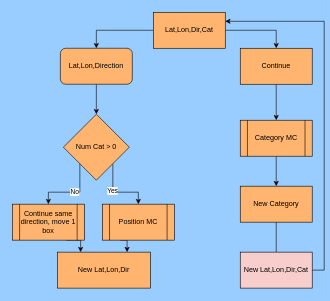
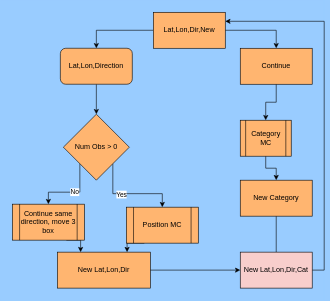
(189, 30) -> (189, 30)
(276, 138) -> (266, 138)
(96, 147) -> (96, 147)
(276, 204) -> (276, 198)
(48, 222) -> (48, 222)
(138, 222) -> (162, 225)
none -> (234, 270)
